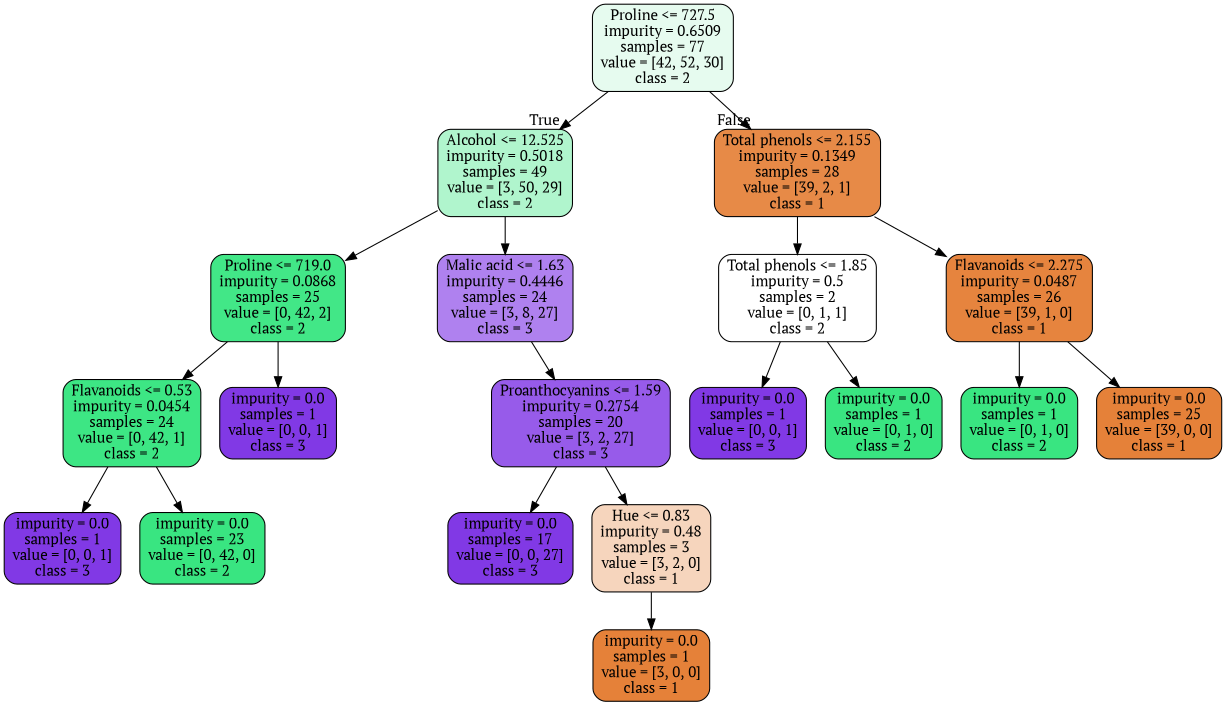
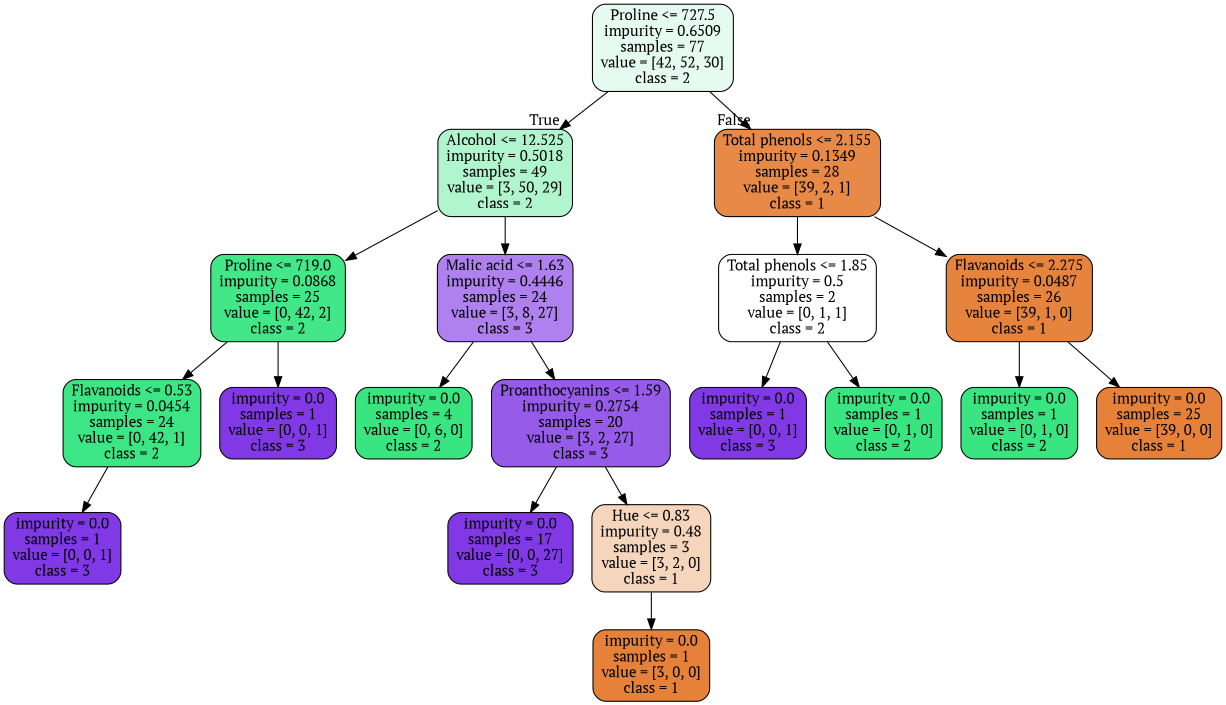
none -> (414, 423)
(202, 548) -> none
